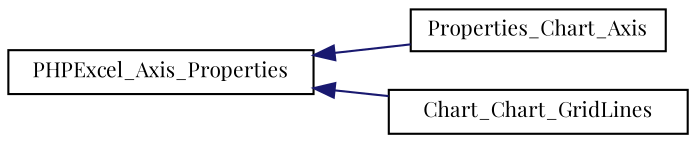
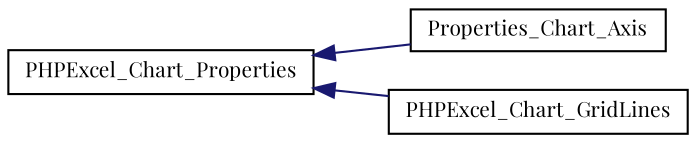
(161, 72) -> (161, 72)
(538, 112) -> (538, 112)
